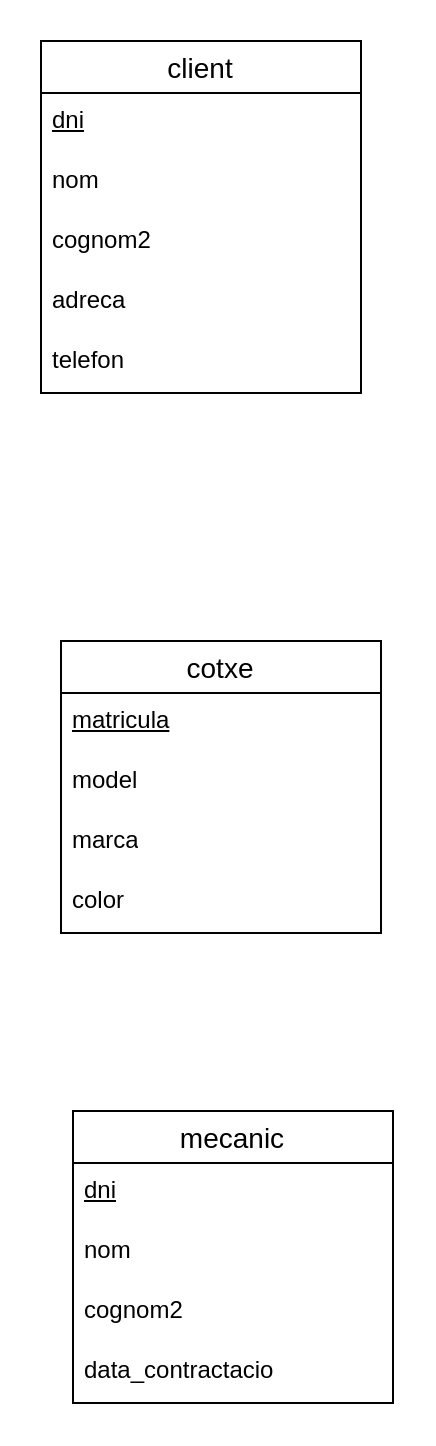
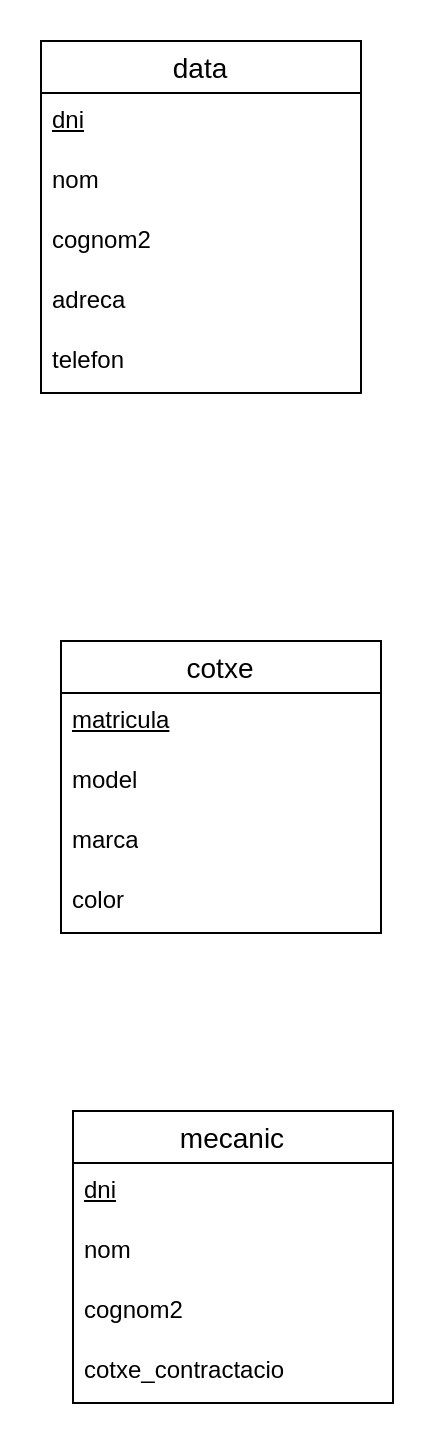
(200, 69) -> (200, 69)
(196, 1371) -> (203, 1371)
